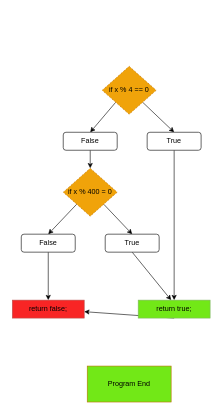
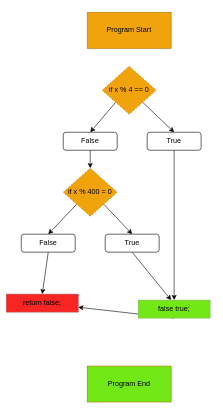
none -> (129, 30)
(48, 309) -> (42, 303)
(174, 309) -> (174, 309)
